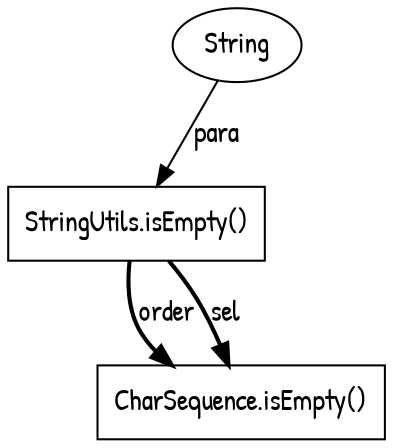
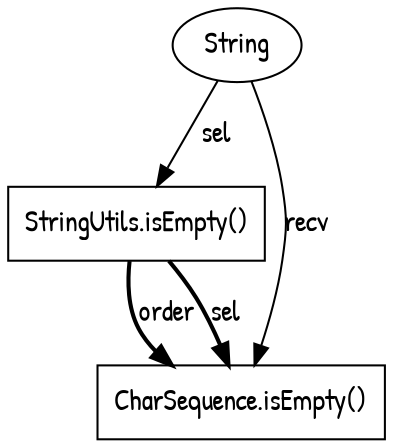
(217, 134) -> (217, 134)
none -> (285, 212)
